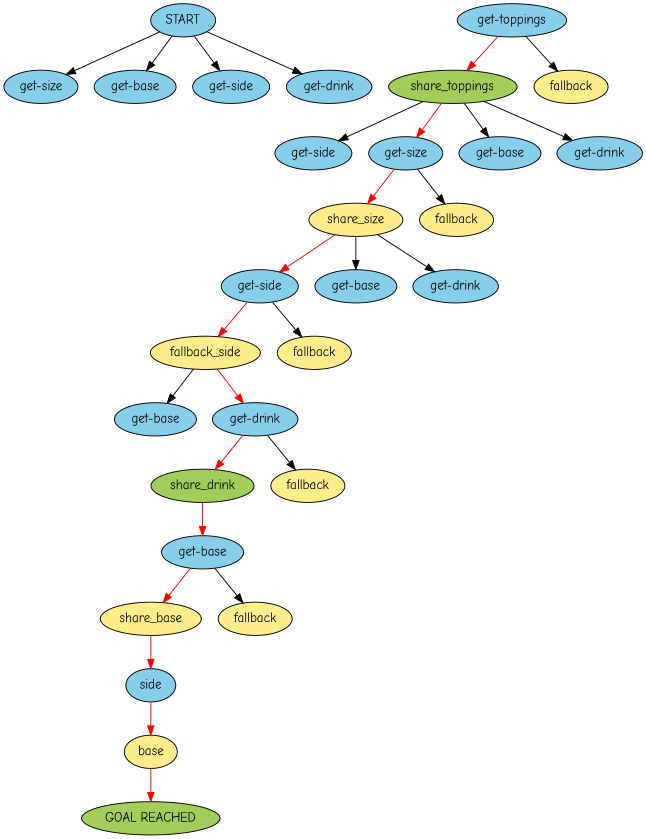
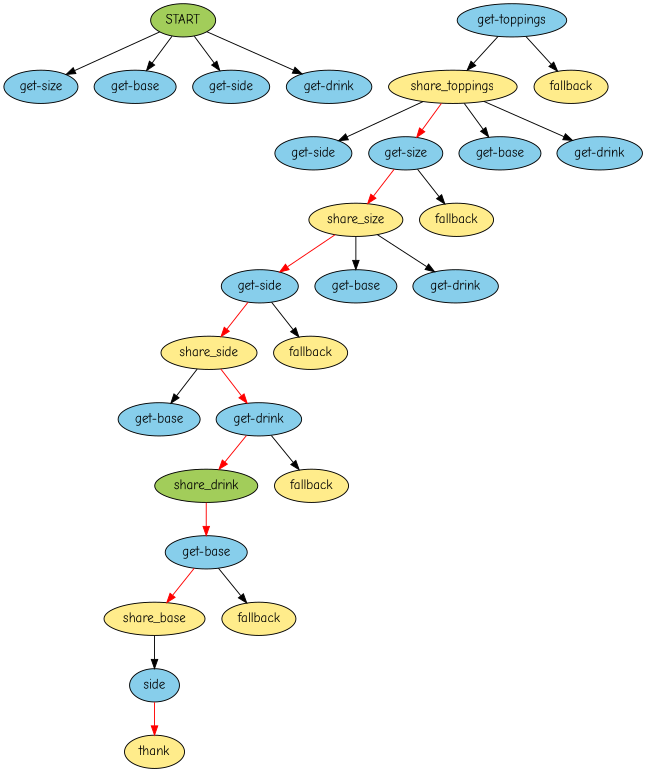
(183, 20) -> (183, 20)
(486, 50) -> (486, 50)
(453, 87) -> (453, 87)
(205, 353) -> (209, 353)
(151, 648) -> (155, 648)
(151, 752) -> (155, 752)
(151, 818) -> none
